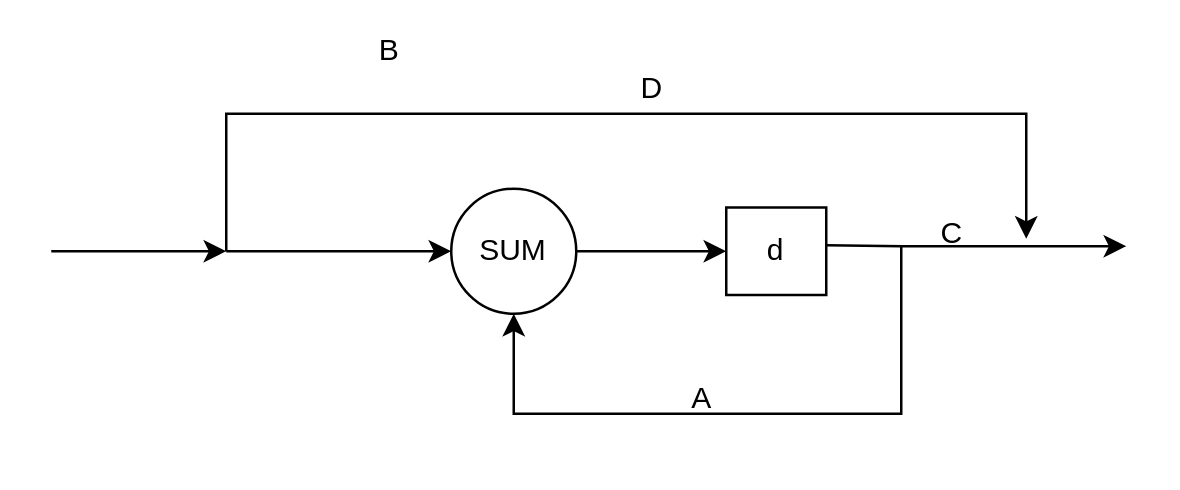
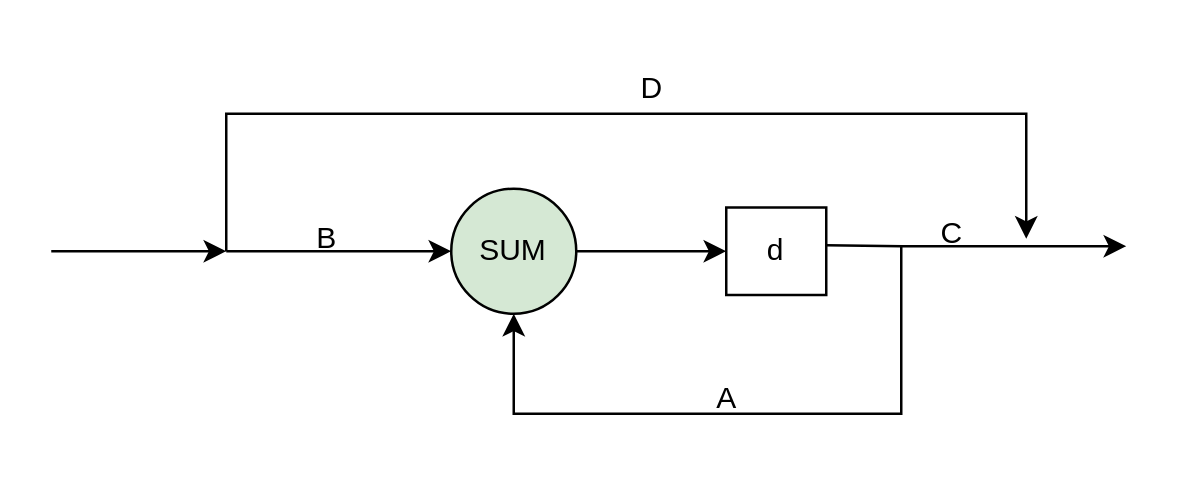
(389, 51) -> (326, 239)
(514, 251) -> (514, 251)
(701, 399) -> (726, 399)
